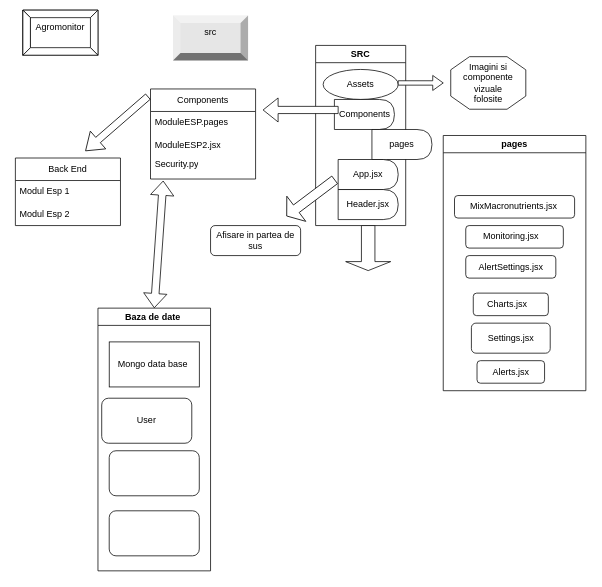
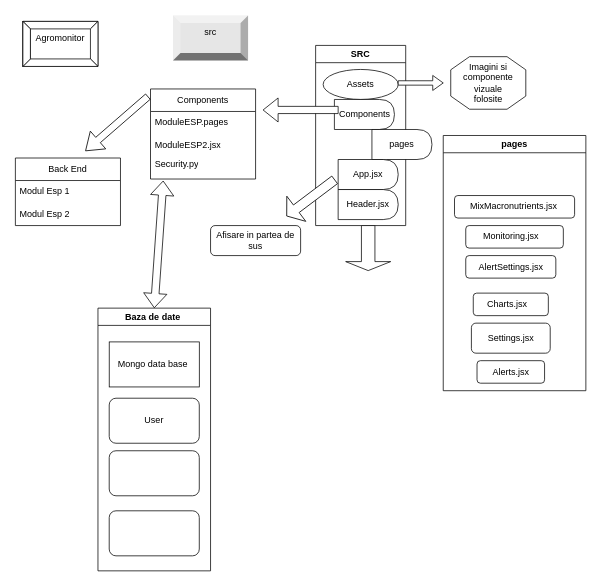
(60, 33) -> (60, 44)
(147, 420) -> (154, 420)
